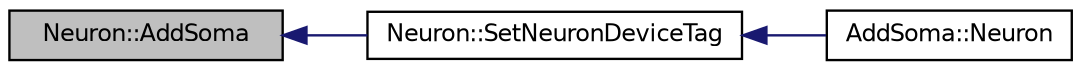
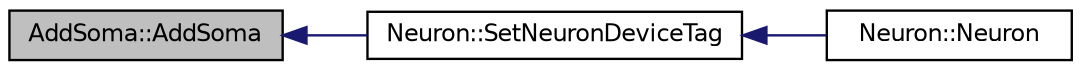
(146, 35) -> (146, 35)
(949, 35) -> (949, 35)
